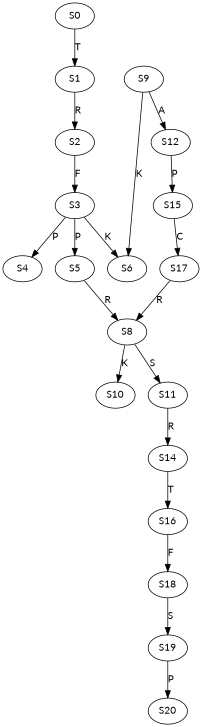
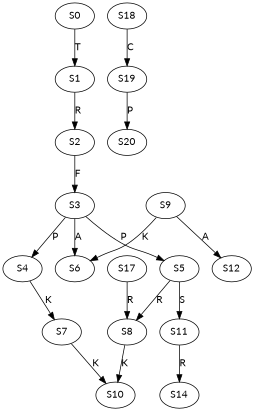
(173, 206) -> none
(108, 237) -> (78, 237)
none -> (62, 332)
(145, 361) -> (179, 297)
(168, 522) -> none
(171, 616) -> (131, 48)
